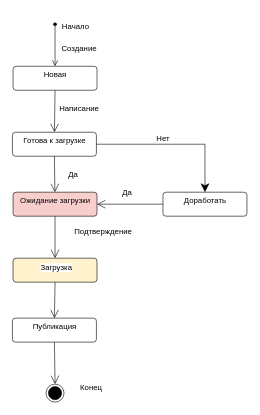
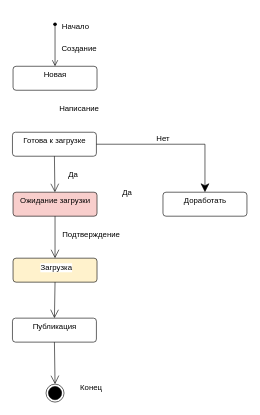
(55, 116) -> none
(131, 204) -> none
(103, 231) -> (91, 234)
